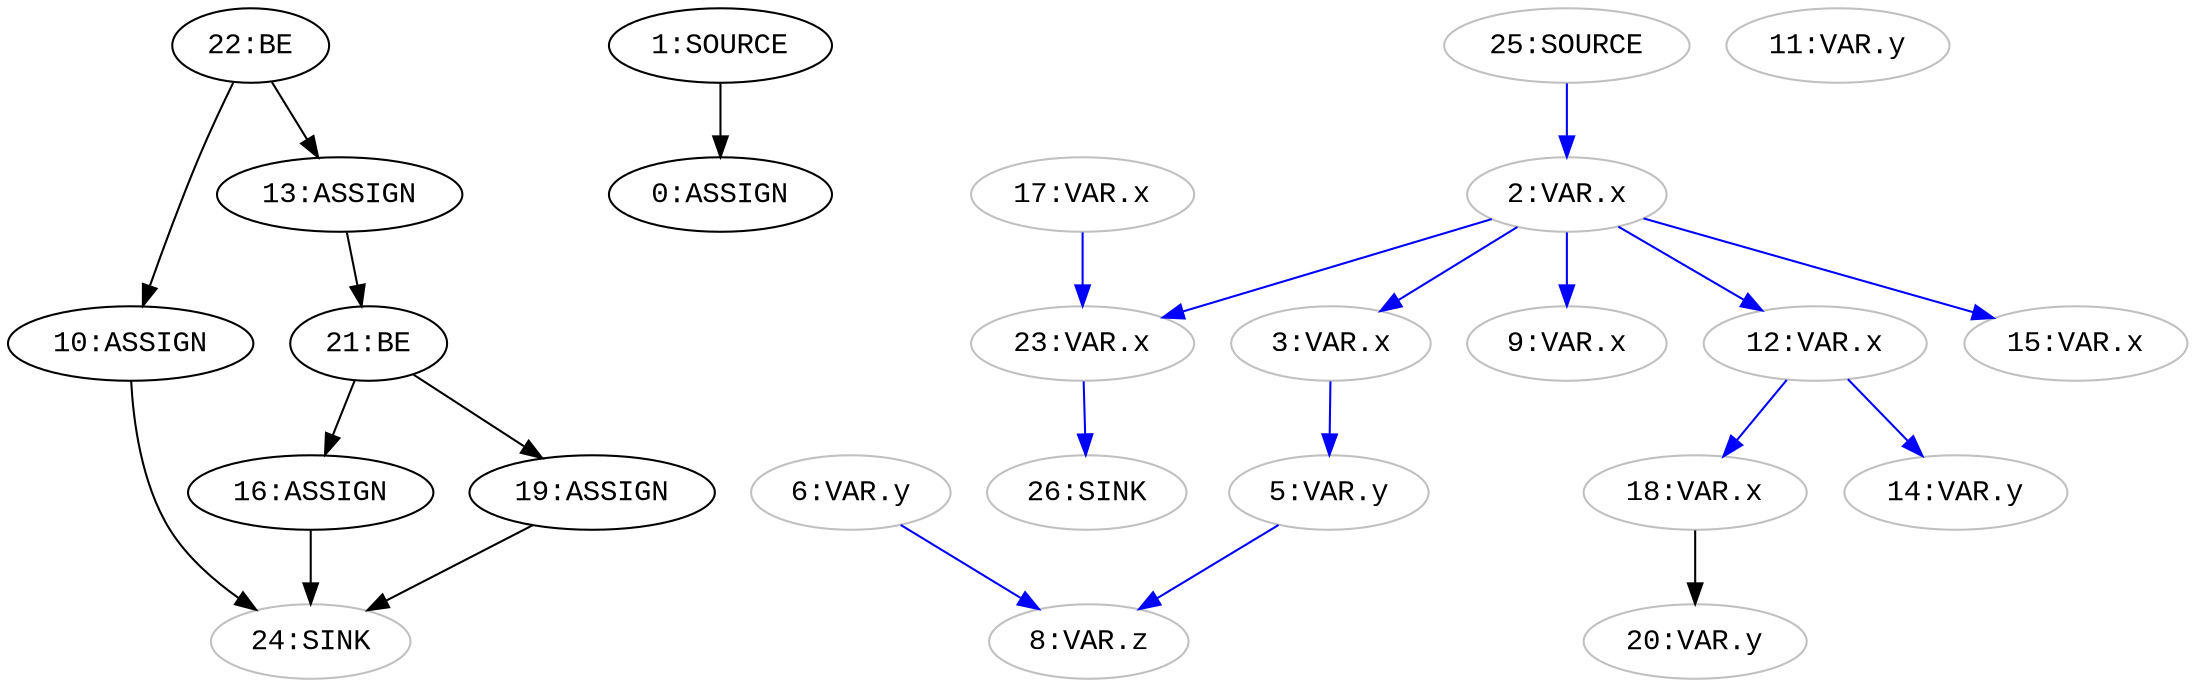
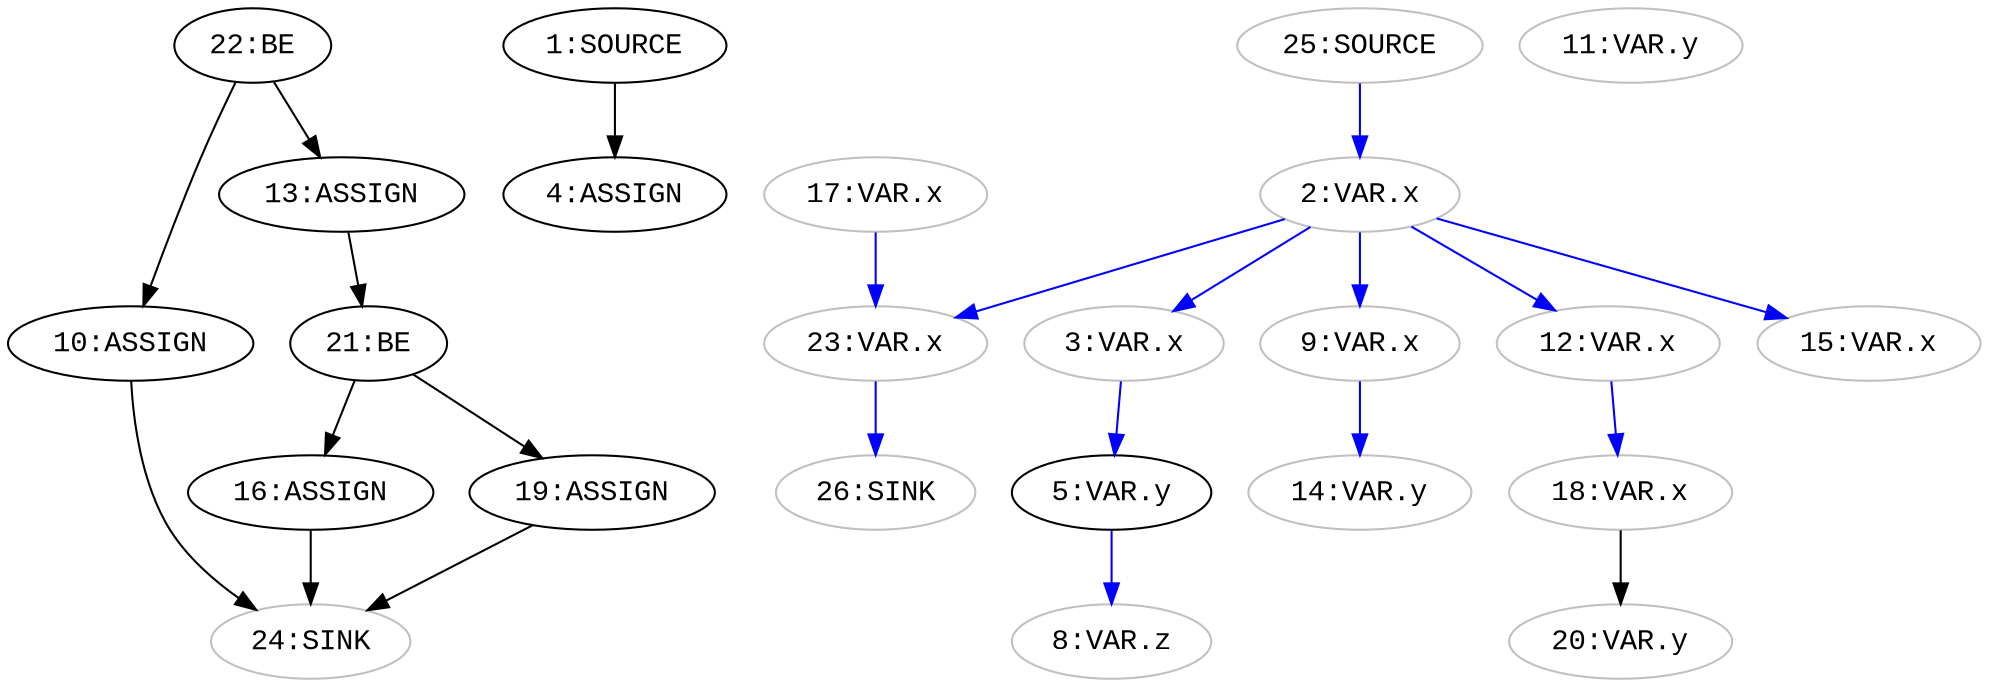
(720, 195) -> (615, 195)
(1878, 410) -> (1360, 408)
(851, 493) -> none
(1329, 493) -> (1112, 493)
